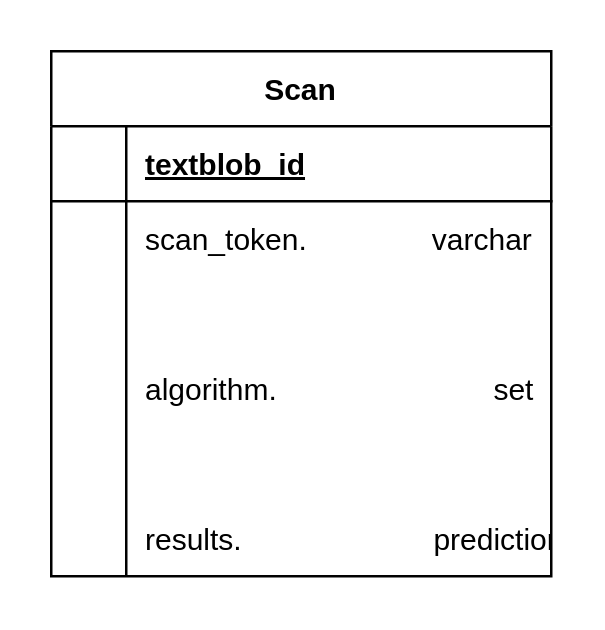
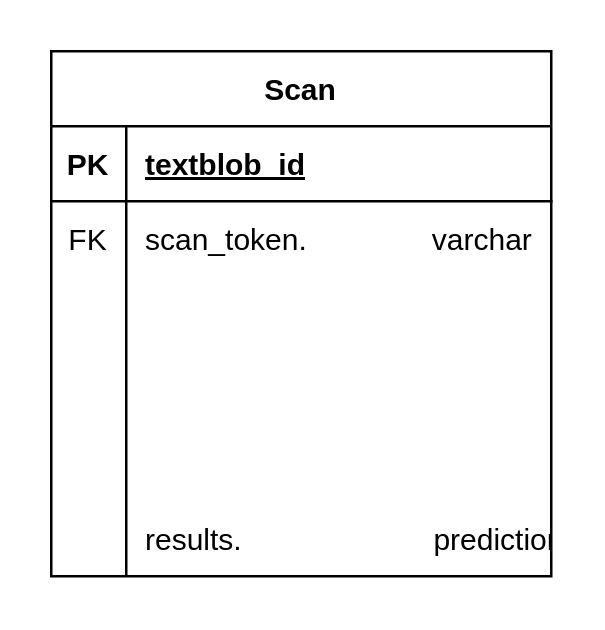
none -> (89, 164)
none -> (89, 239)
(339, 389) -> none
